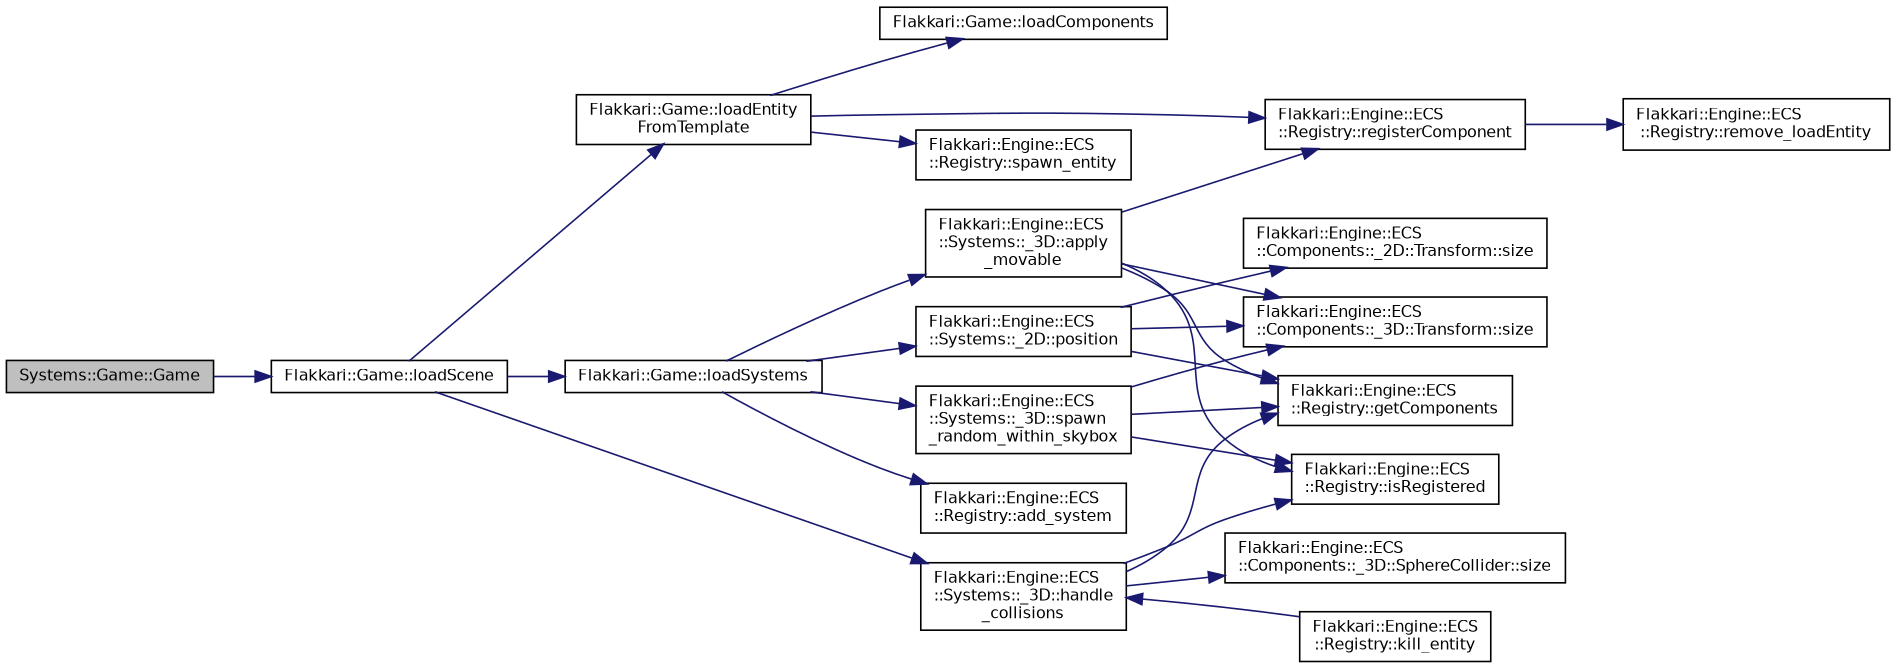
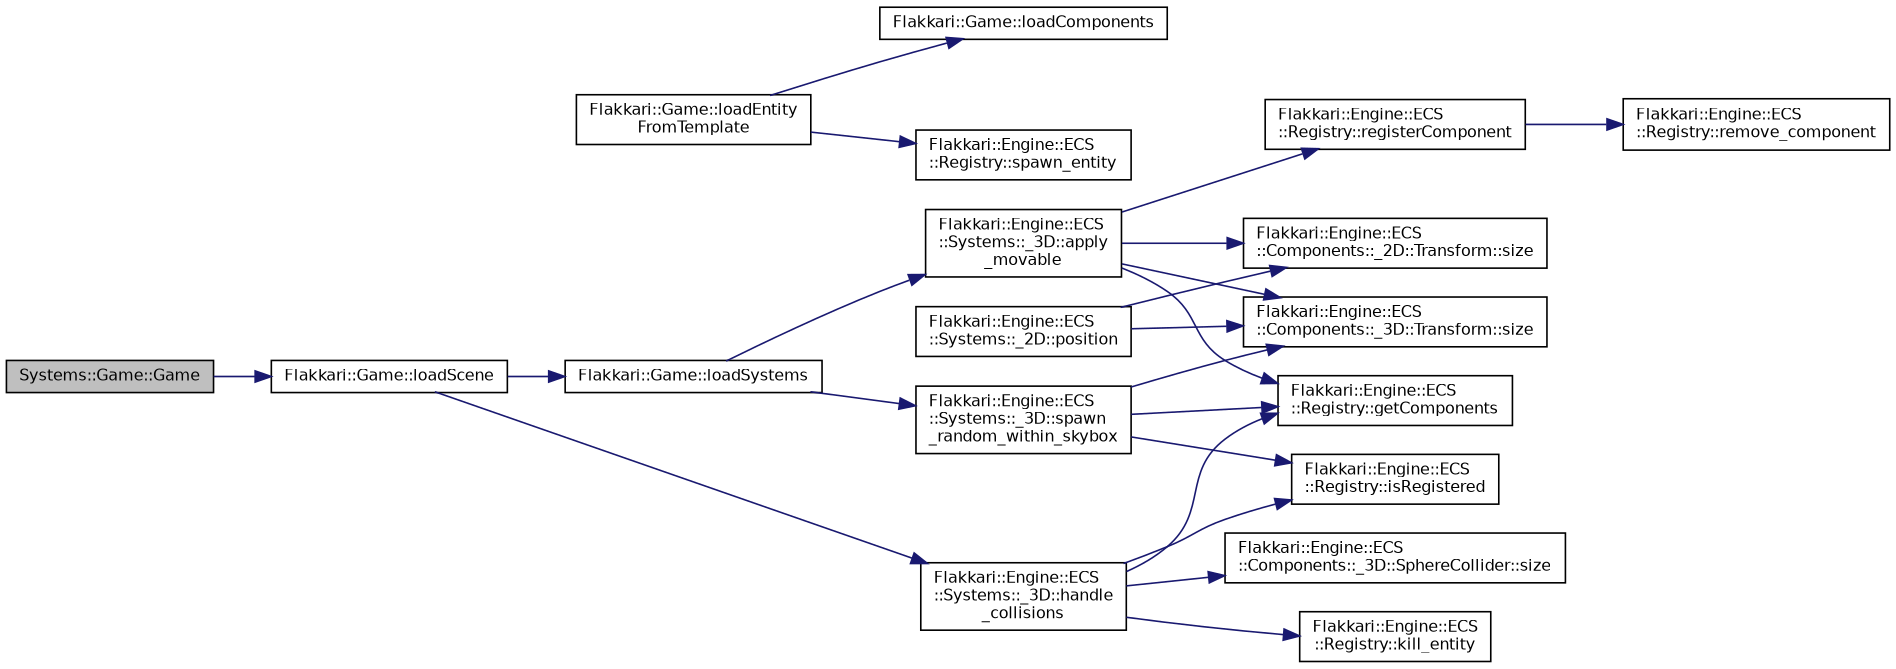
(1030, 113) -> none
(1756, 124) -> (1756, 124)
(530, 258) -> none
(853, 355) -> none
(1183, 361) -> none
(1197, 382) -> (1174, 243)
(1024, 508) -> none
(1221, 607) -> (1205, 627)
